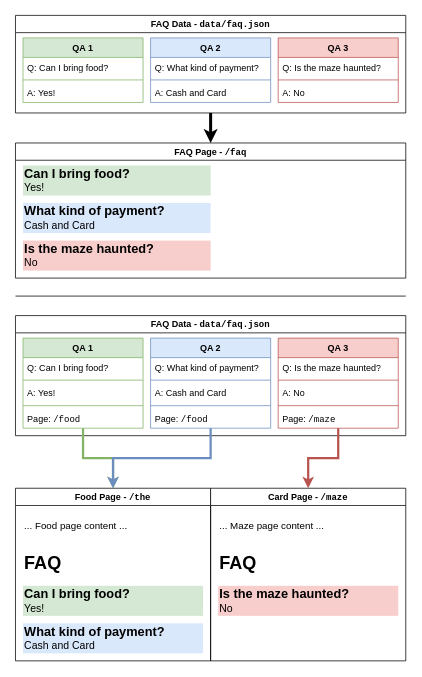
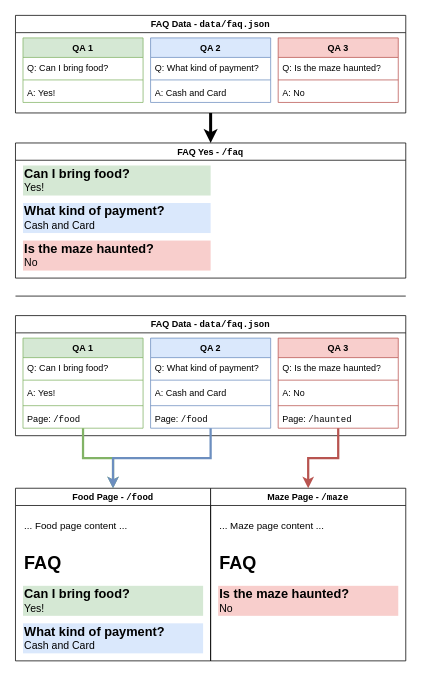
(210, 152) -> (210, 152)
(308, 419) -> (315, 419)
(113, 497) -> (113, 497)
(308, 497) -> (308, 497)
